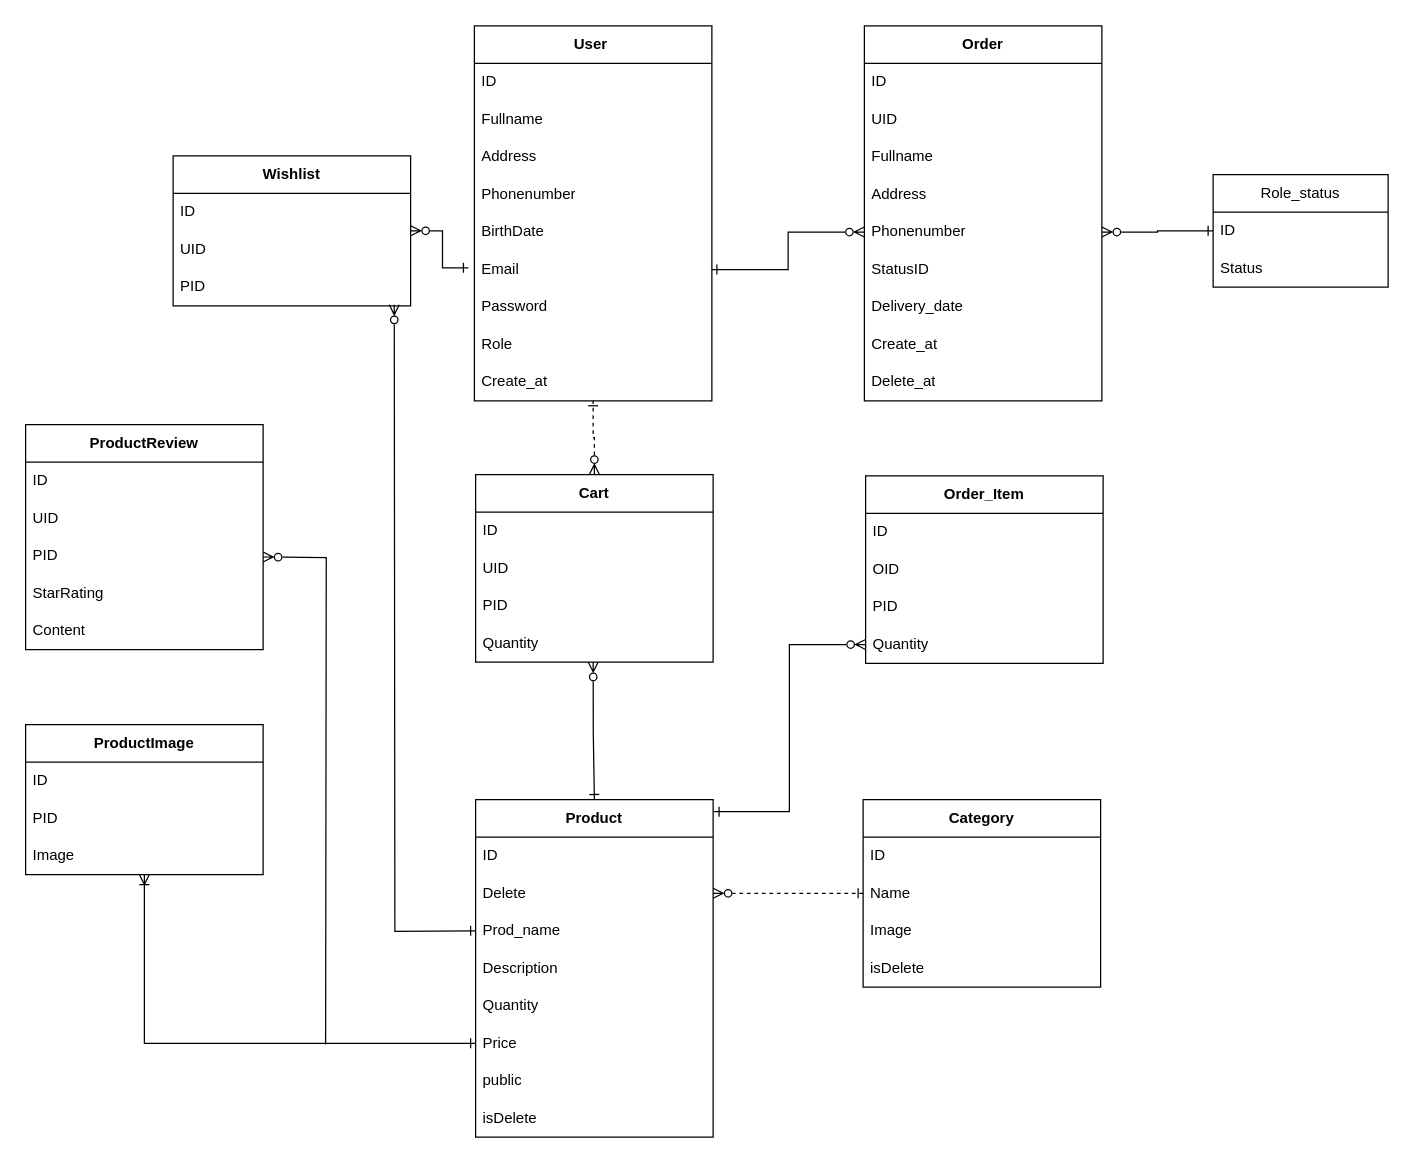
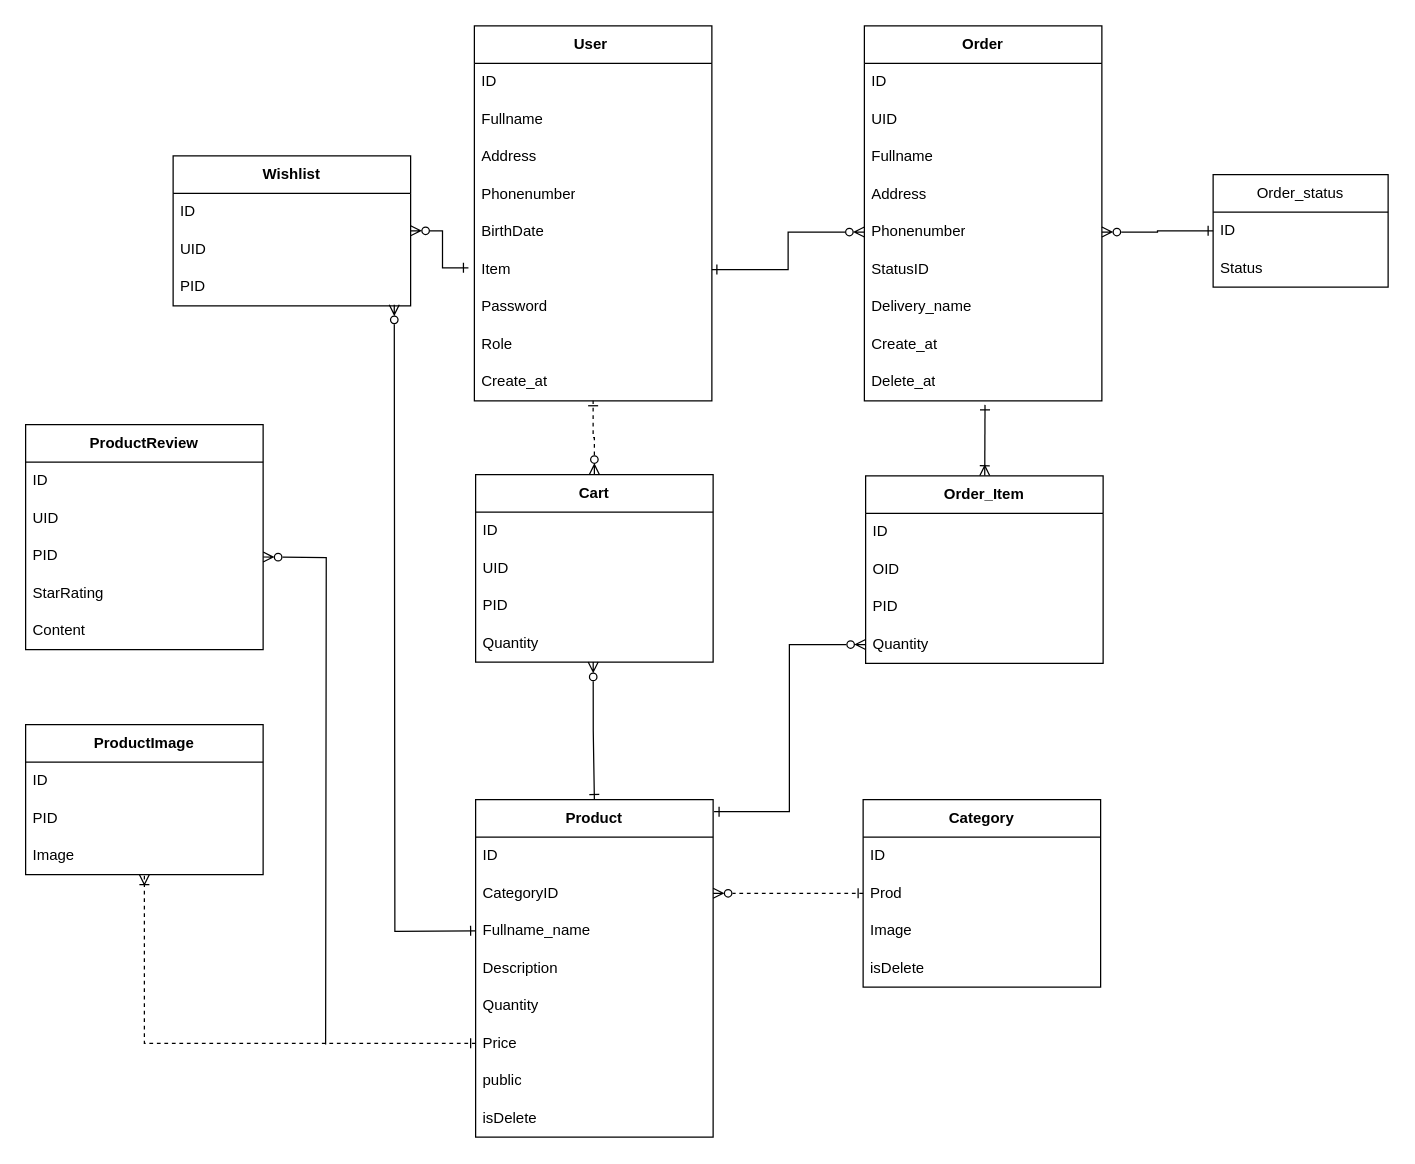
(1301, 193) -> (1301, 193)
(499, 269) -> (499, 269)
(923, 307) -> (923, 307)
none -> (985, 440)
(506, 893) -> (525, 893)
(887, 893) -> (887, 893)
(521, 931) -> (534, 931)
(226, 1043) -> (226, 1043)
